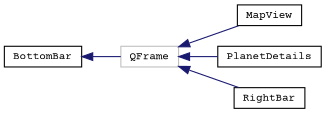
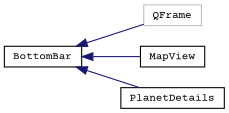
(214, 34) -> (117, 57)
(204, 57) -> (113, 79)
(270, 98) -> none
